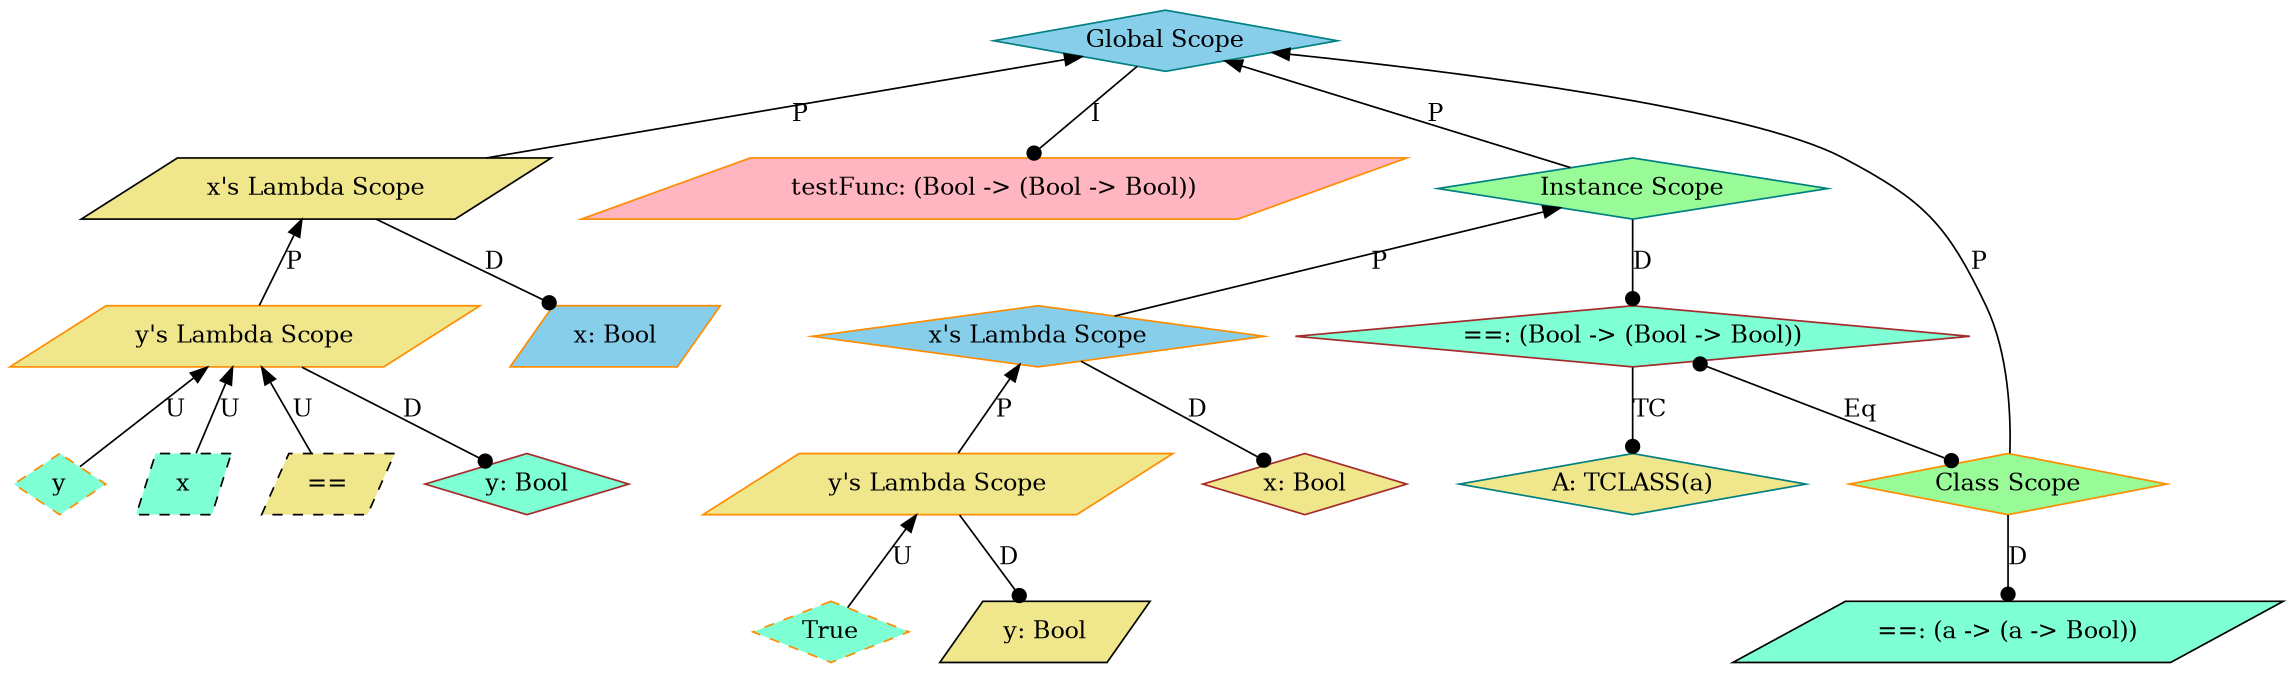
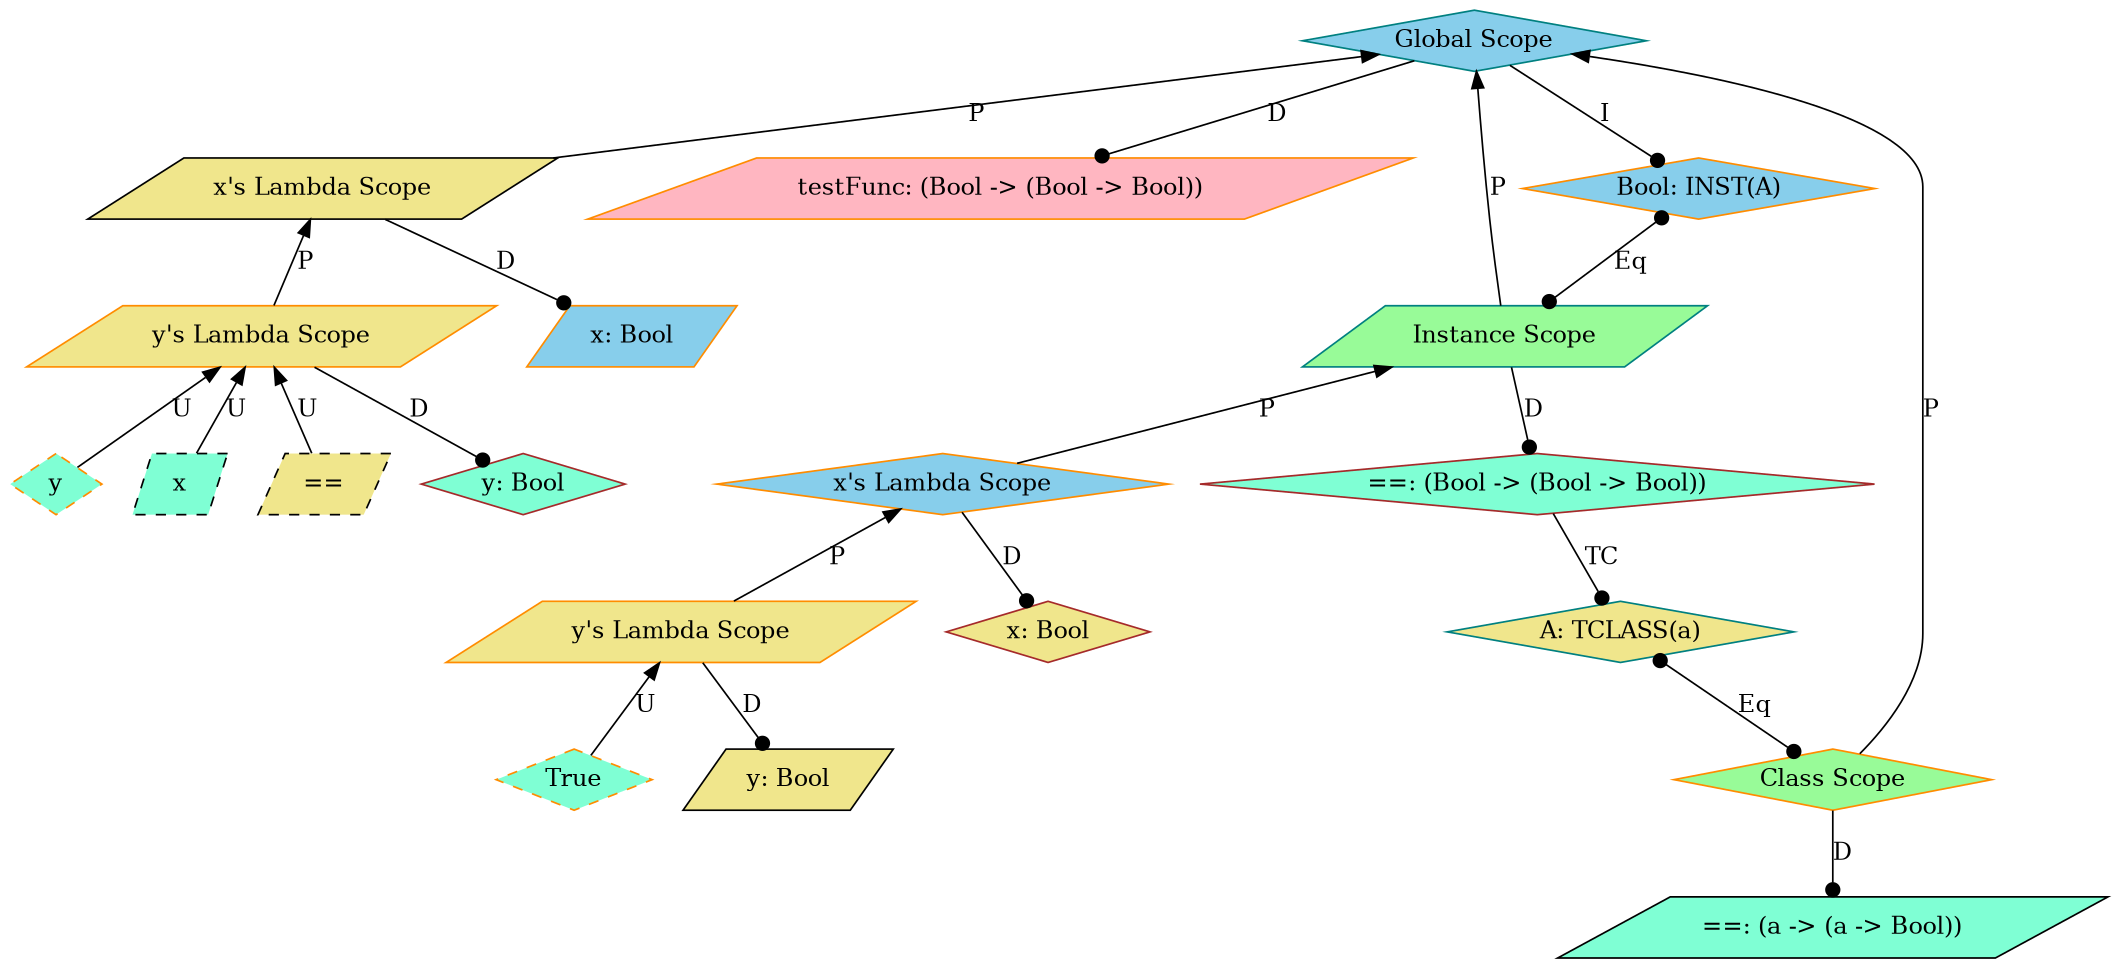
(1096, 115) -> (1277, 115)
(1633, 189) -> (1505, 336)
none -> (1699, 189)
(1825, 412) -> (1727, 706)
